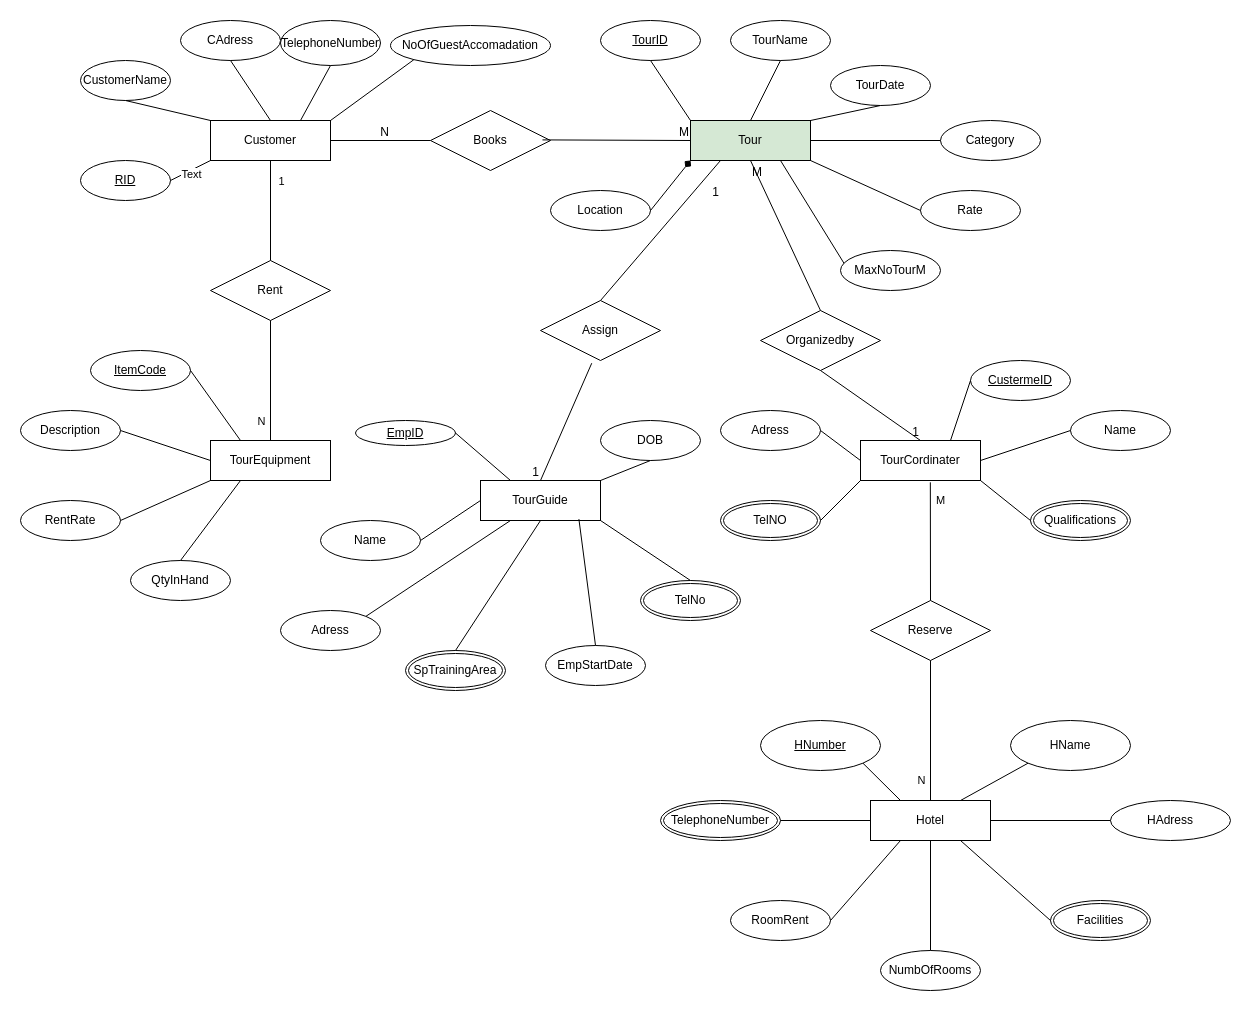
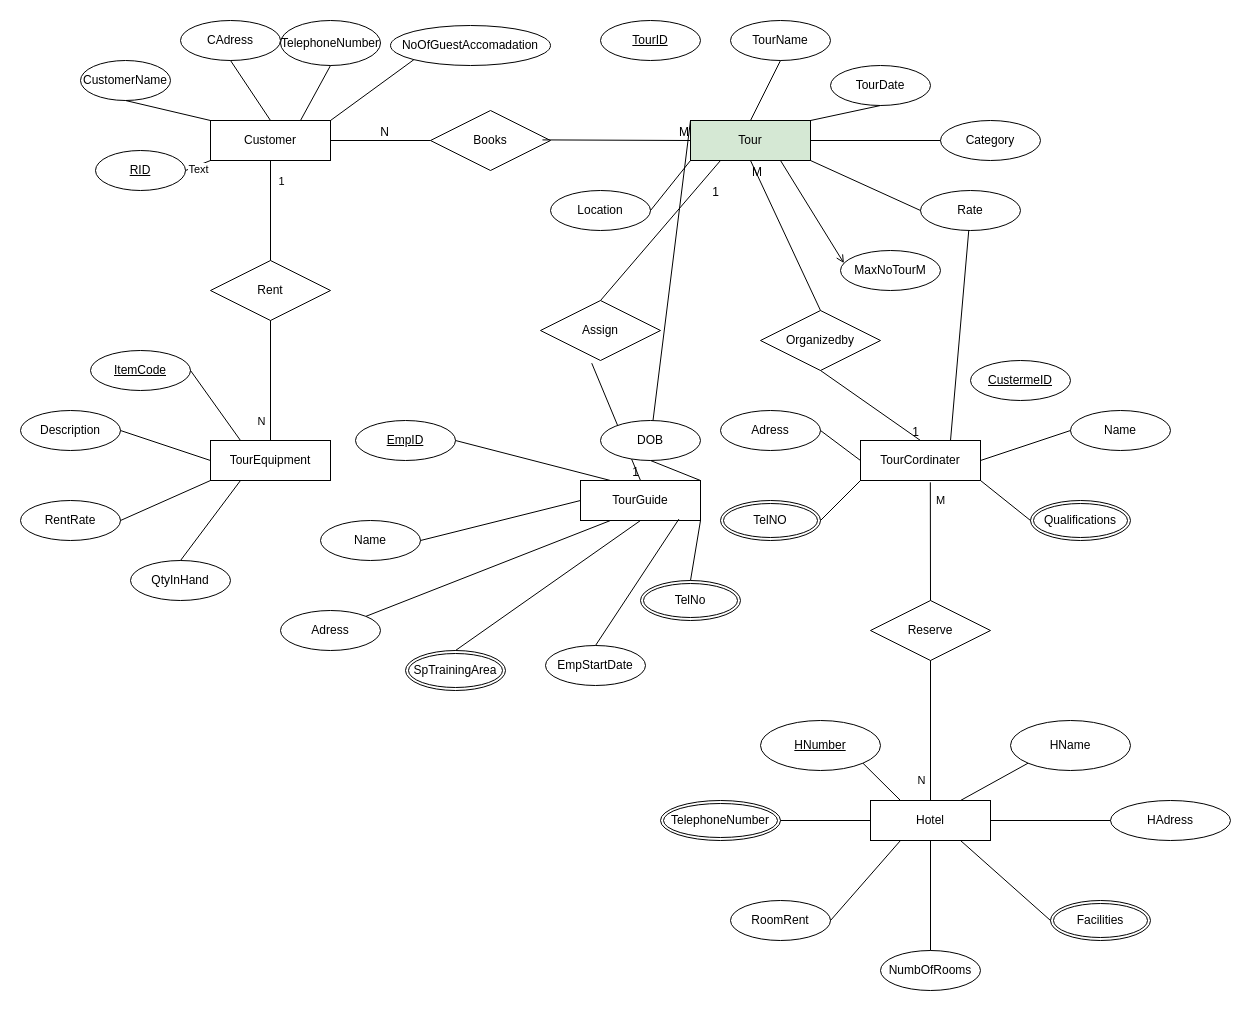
(671, 91) -> (666, 315)
(682, 171) -> (686, 167)
(126, 181) -> (141, 171)
(842, 260) -> (841, 259)
(961, 410) -> (960, 335)
(406, 433) -> (406, 441)
(541, 501) -> (641, 501)
